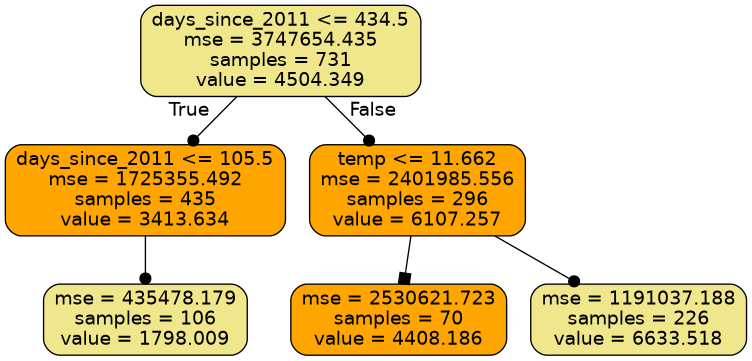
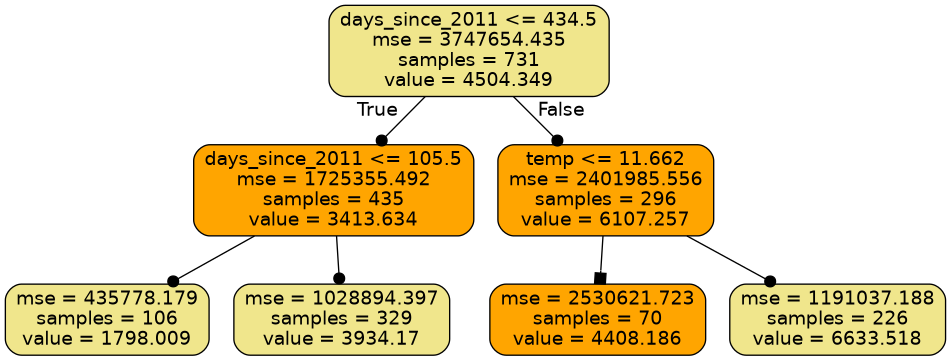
(145, 320) -> (107, 320)
none -> (342, 320)
